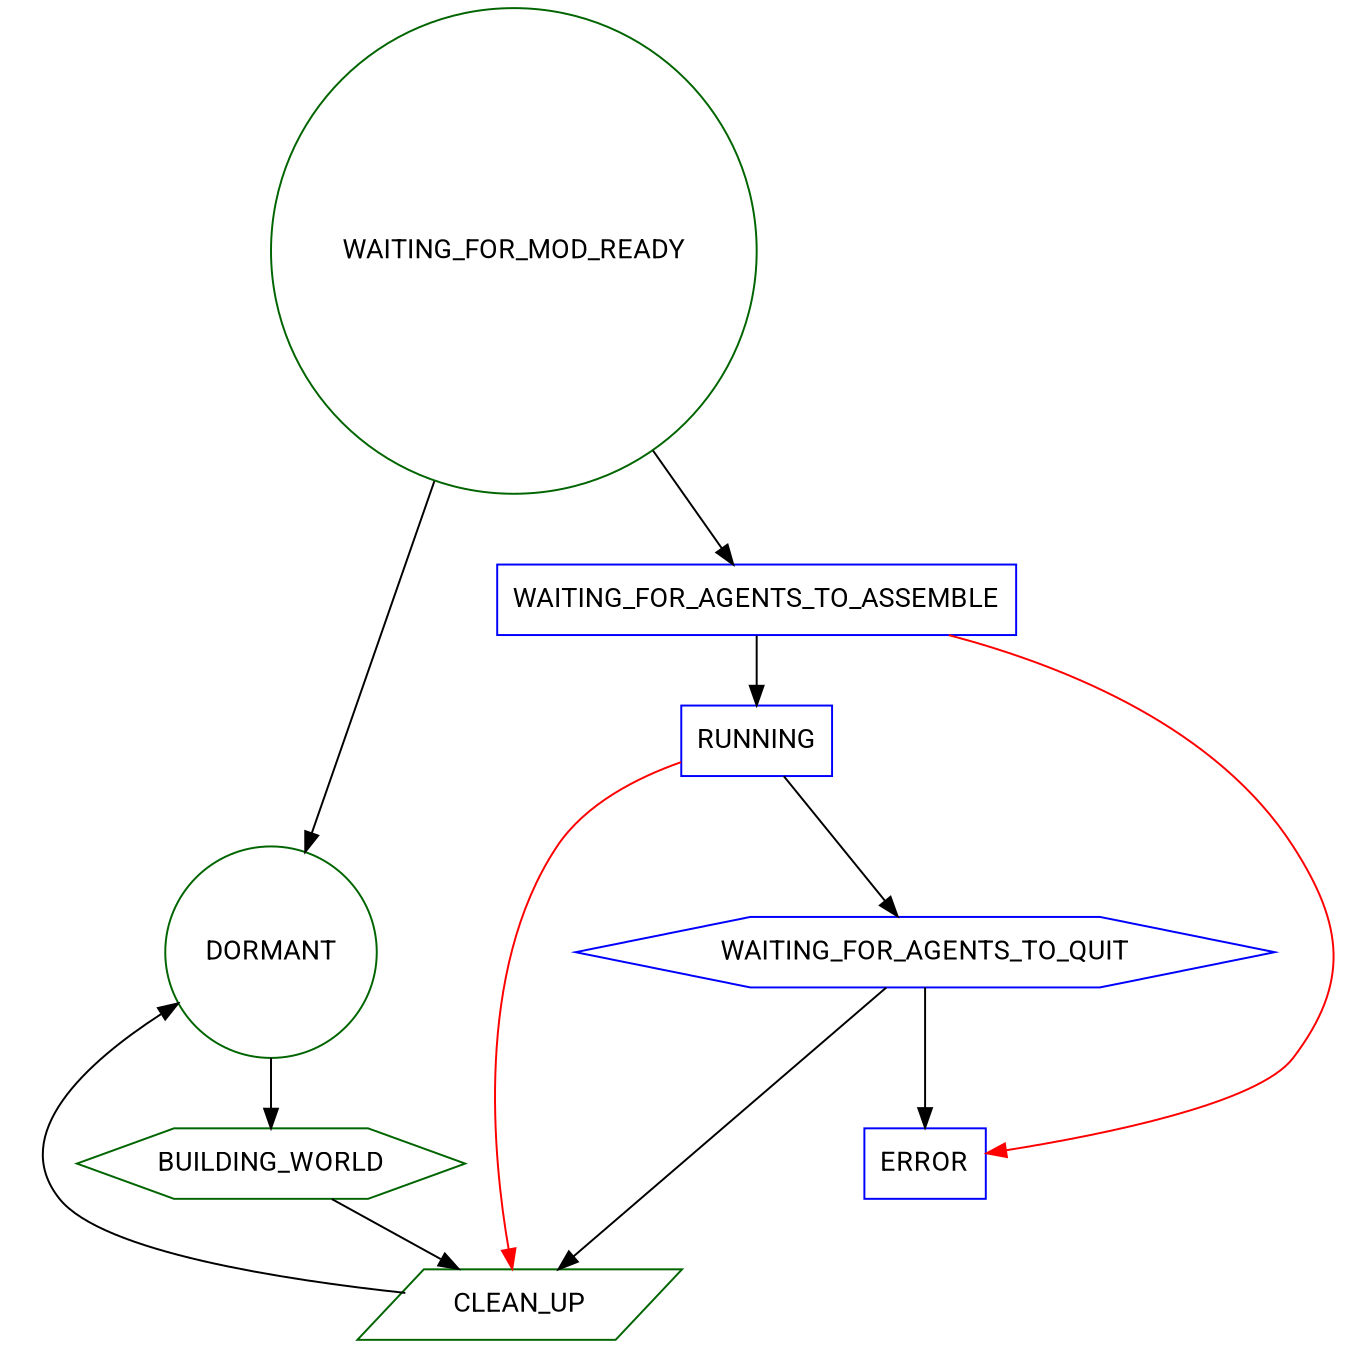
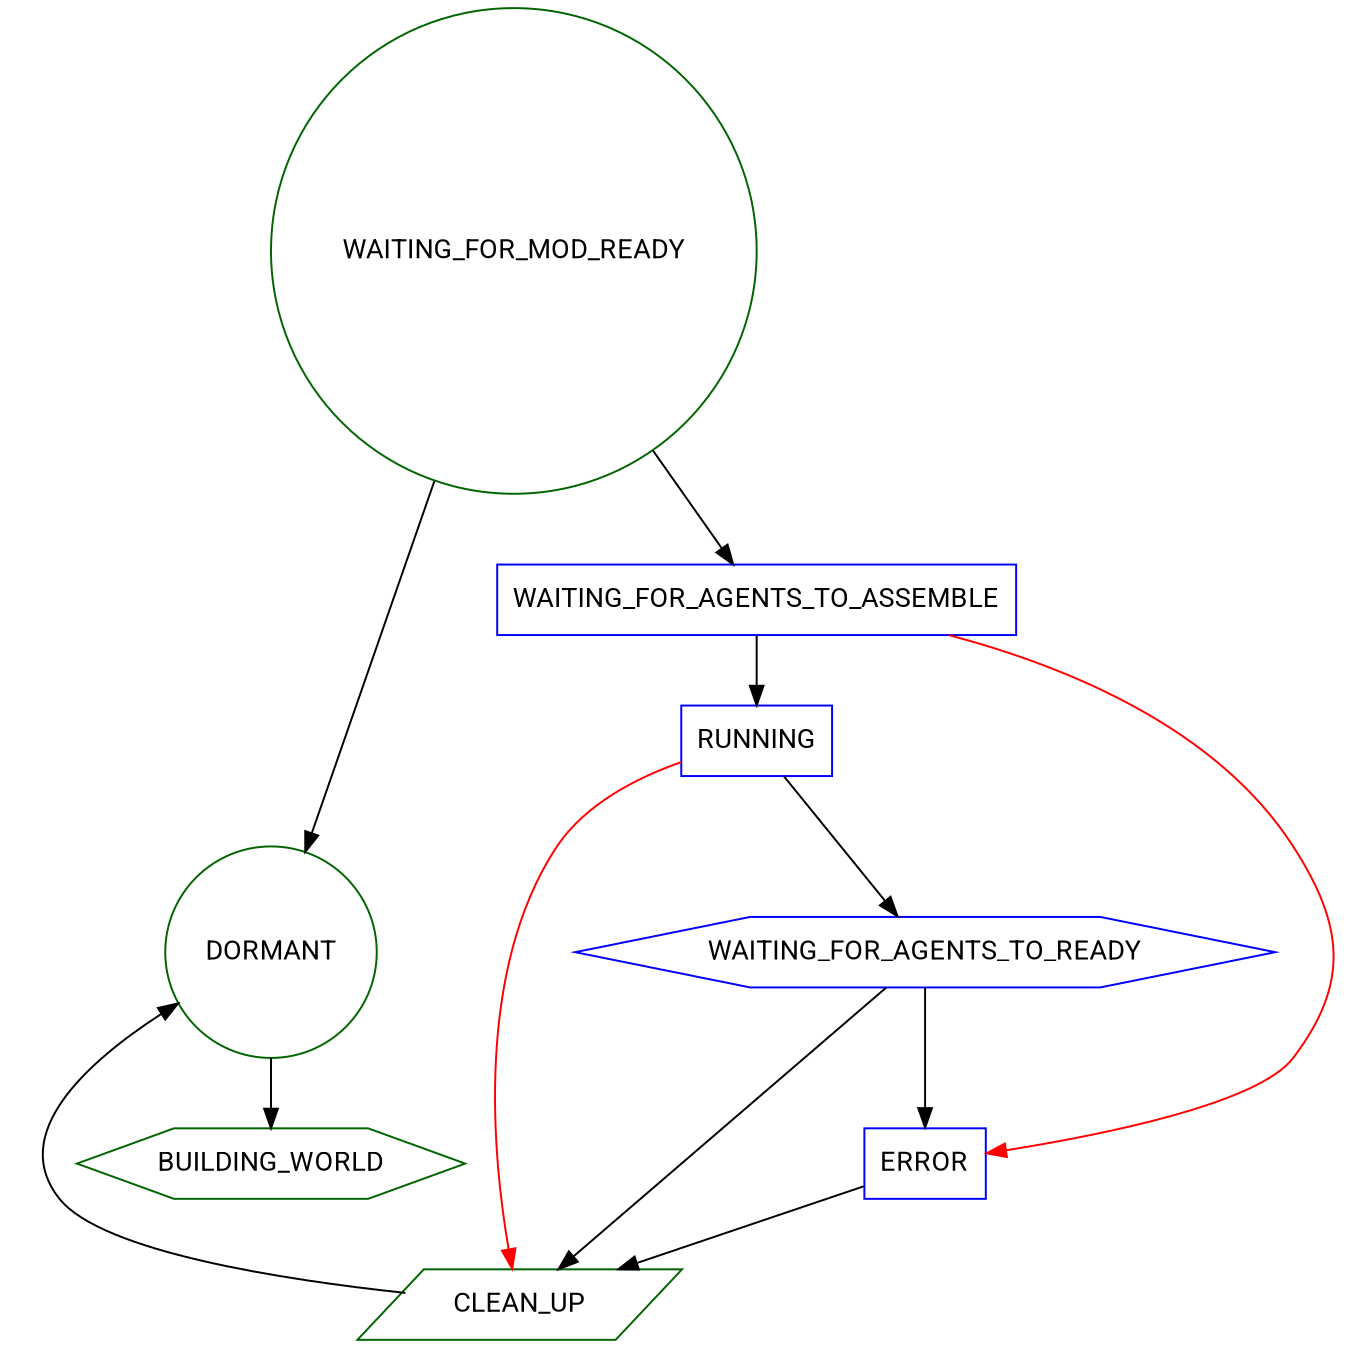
(925, 952) -> (925, 952)
(386, 1229) -> (751, 1225)
